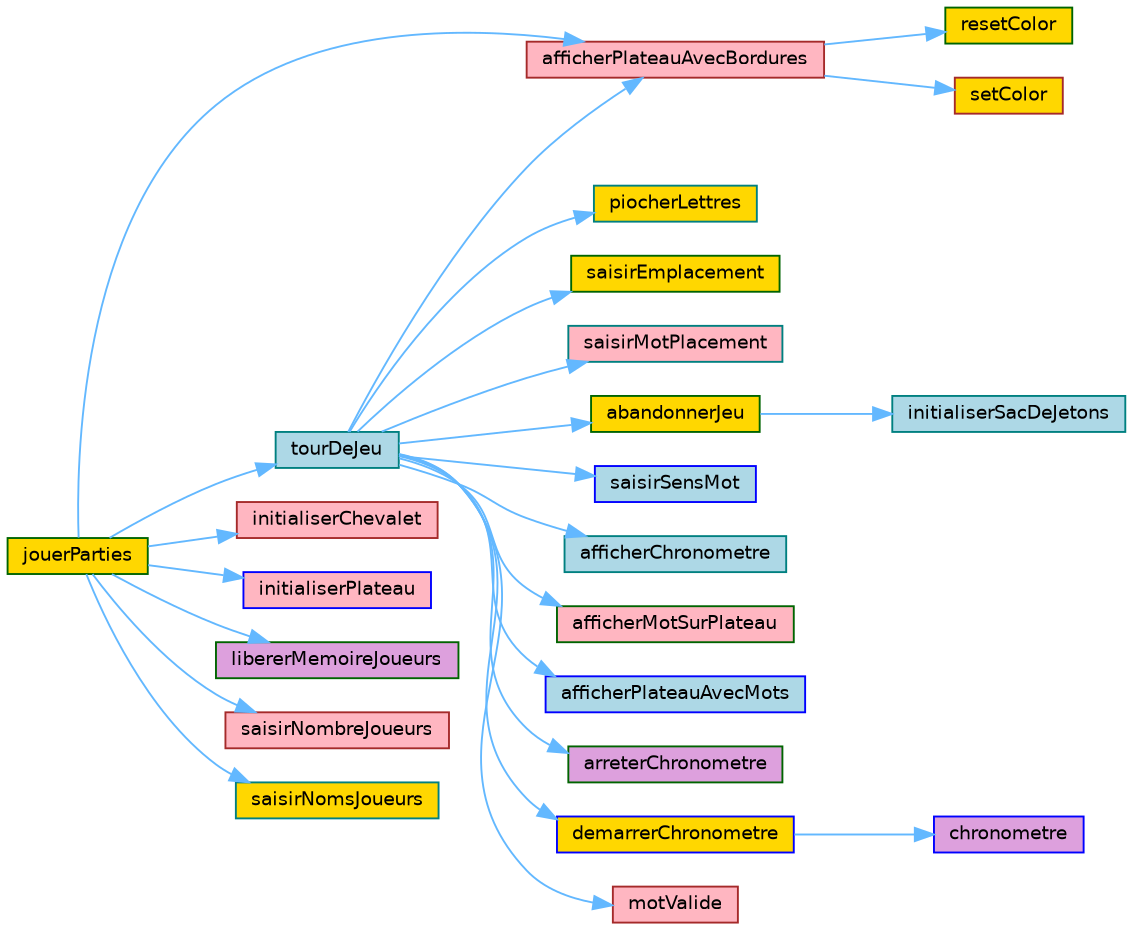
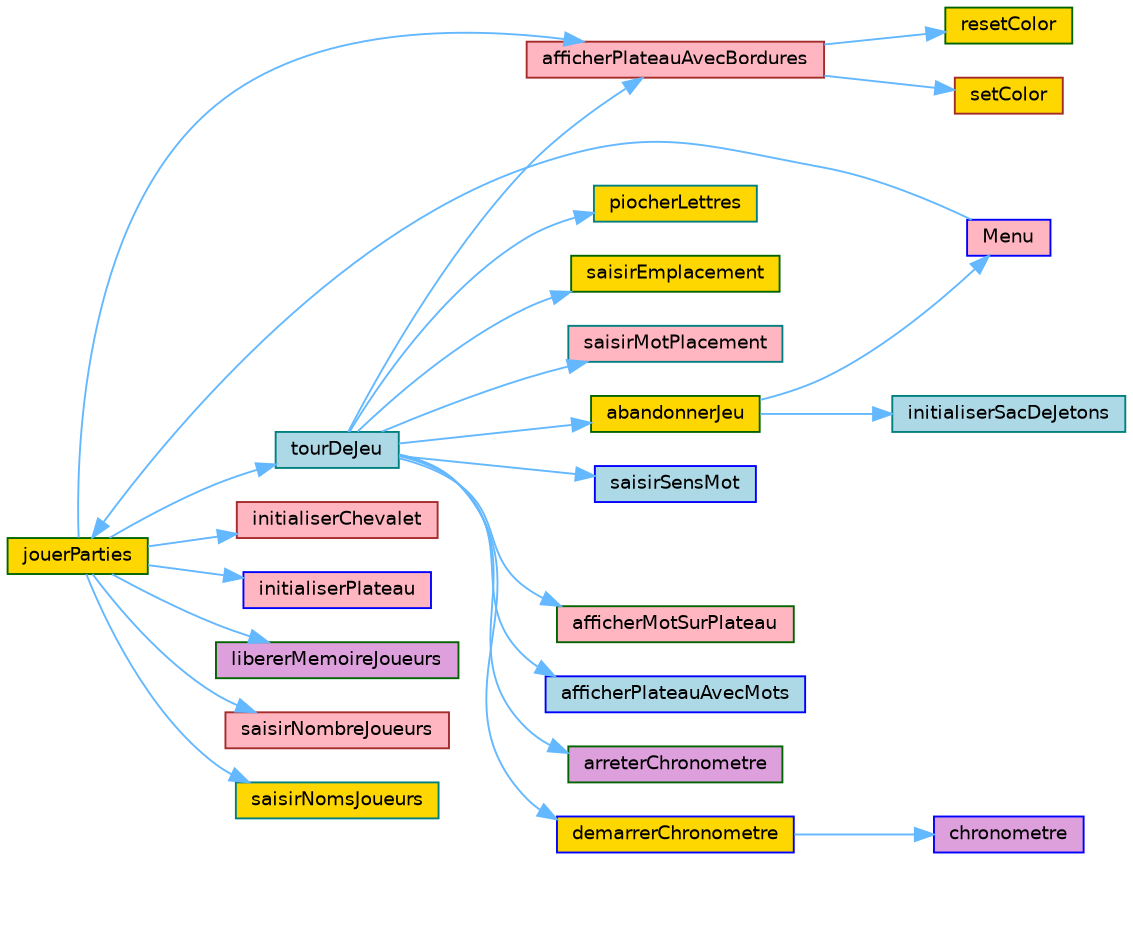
none -> (1009, 238)
(675, 554) -> none
(675, 905) -> none
